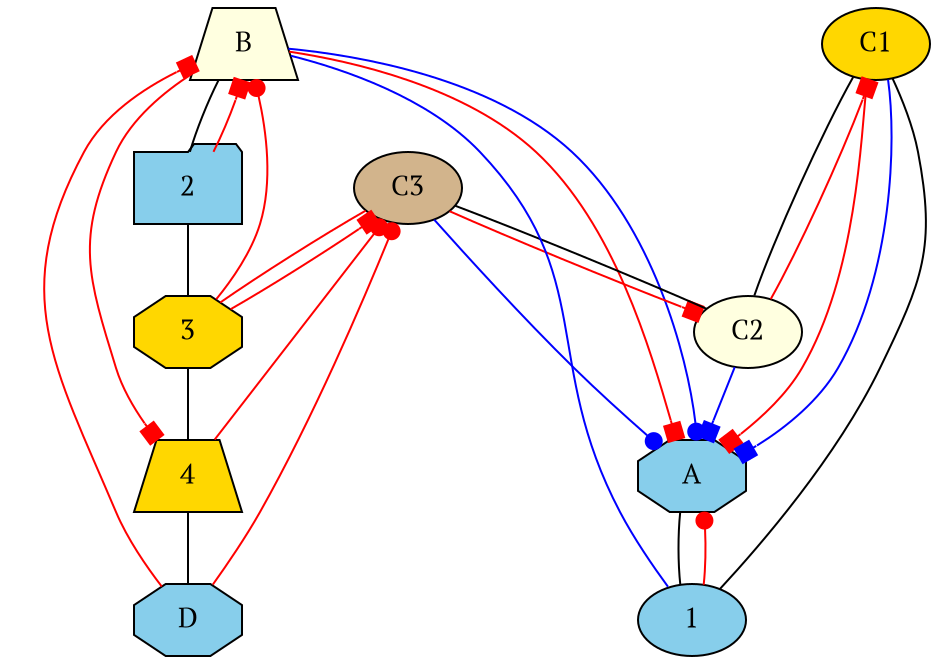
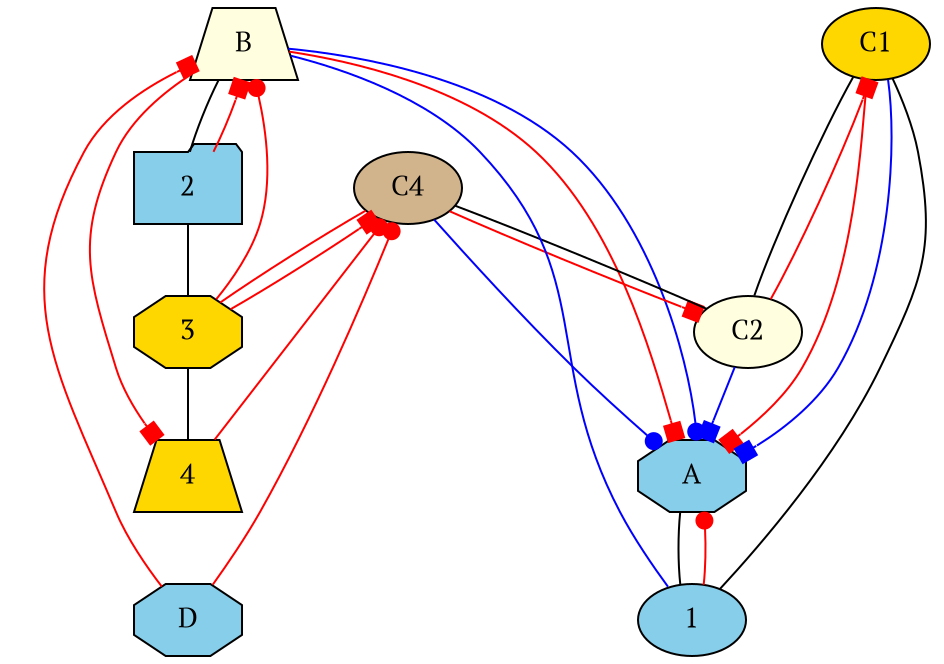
(408, 188) -> (408, 188)
(188, 548) -> none
